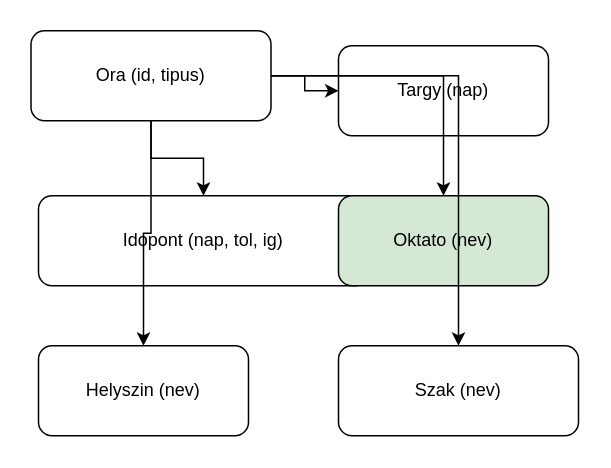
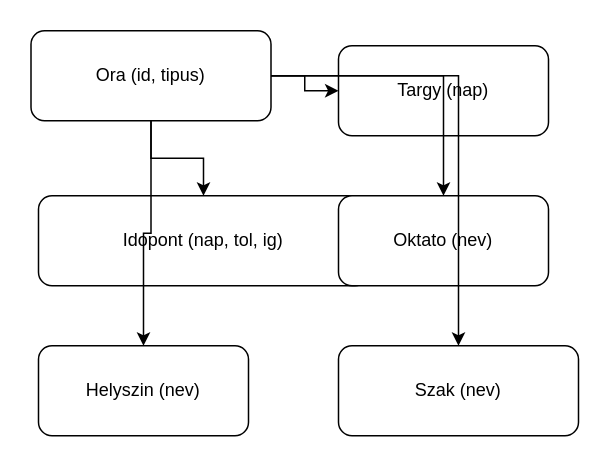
(443, 241) -> (443, 241)
